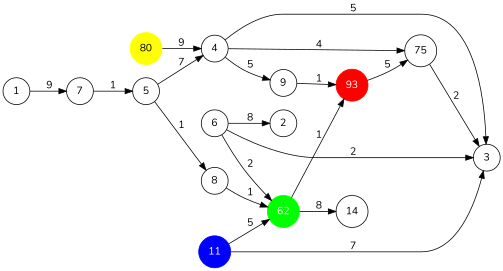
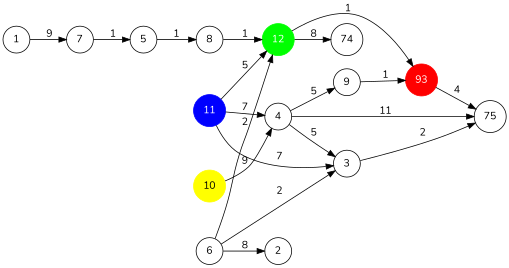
(318, 44) -> (384, 111)
(146, 49) -> (210, 186)
(386, 65) -> (456, 90)
(177, 72) -> (241, 113)
(452, 102) -> (415, 146)
(283, 211) -> (278, 40)
(352, 211) -> (347, 40)
